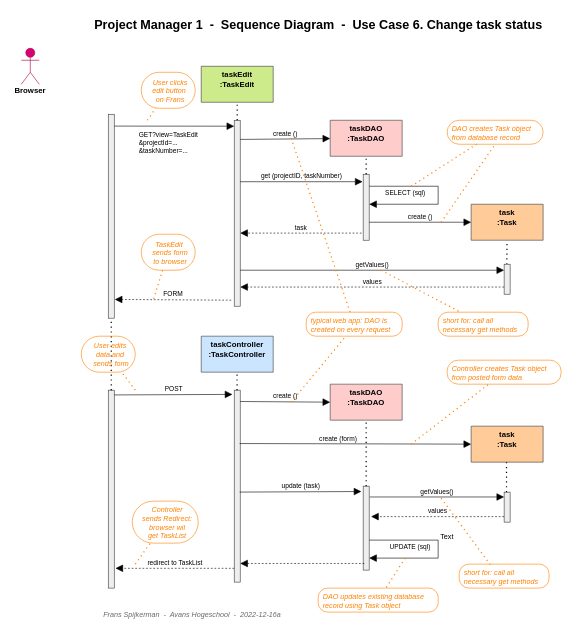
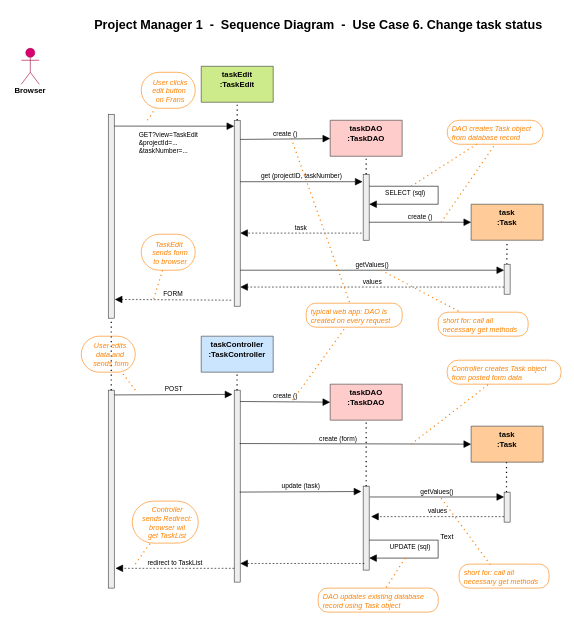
(354, 324) -> (354, 315)
(198, 615) -> none
